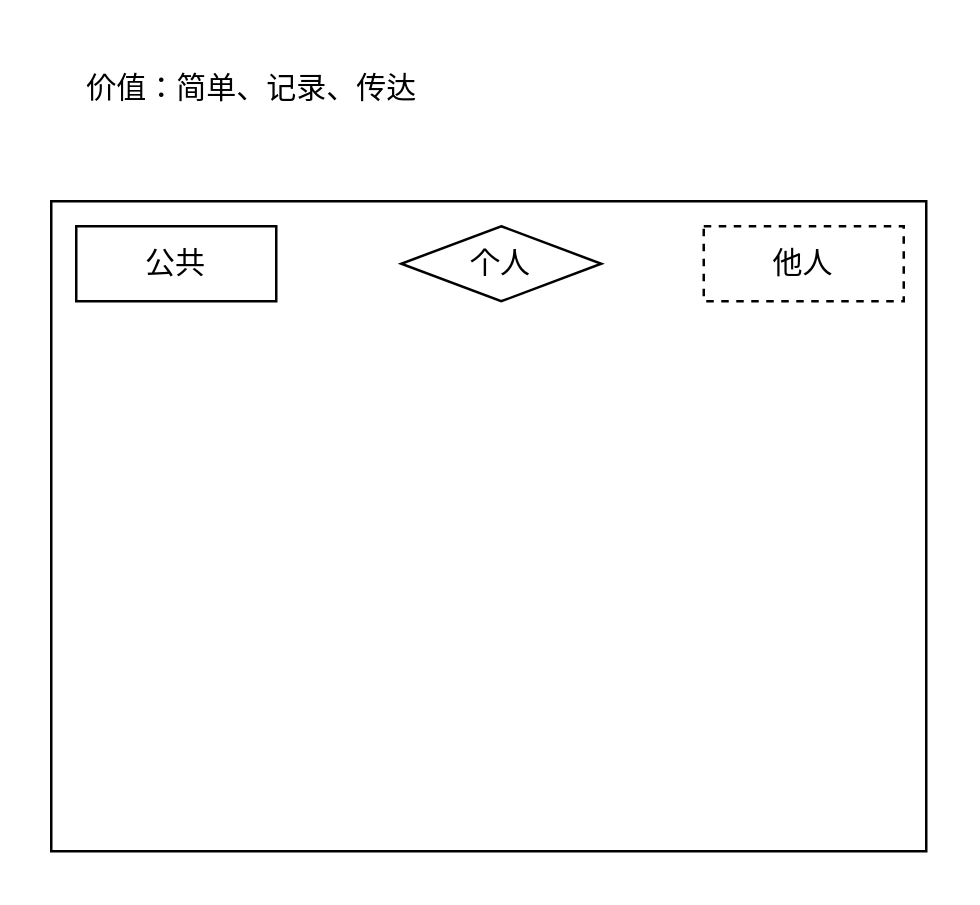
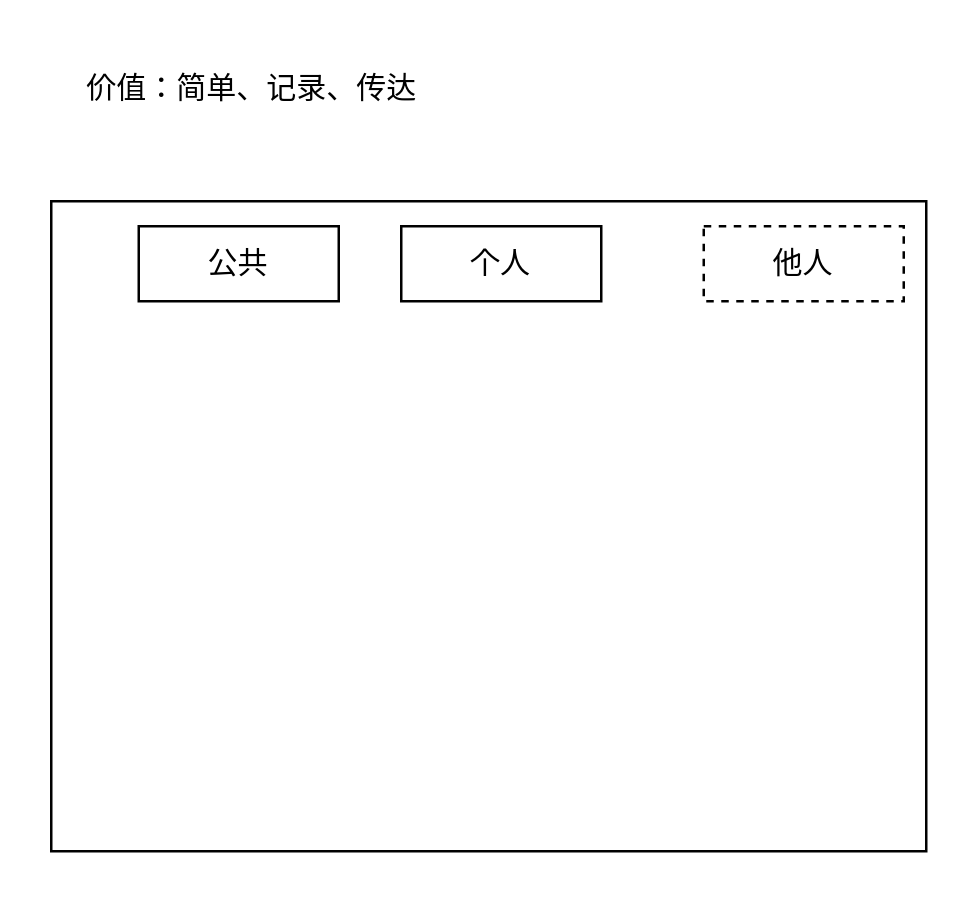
(176, 264) -> (239, 264)
(501, 264) -> (501, 264)
